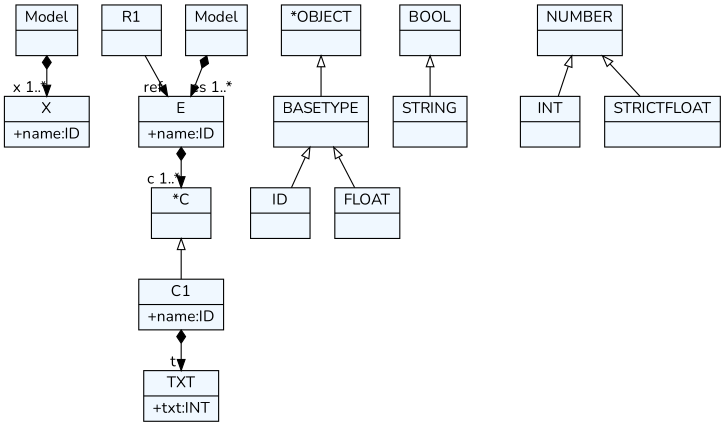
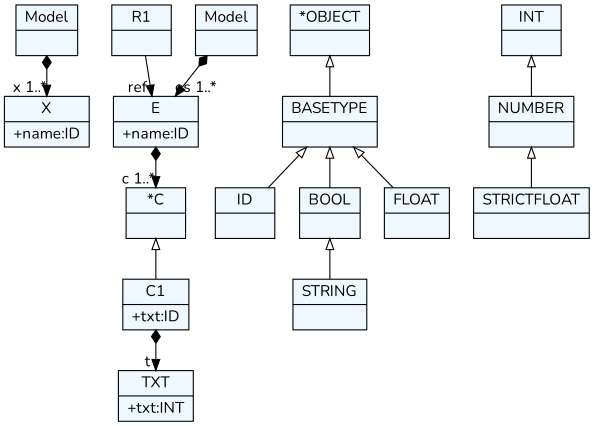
(563, 81) -> (531, 82)
none -> (330, 173)
(181, 317) -> (156, 317)
